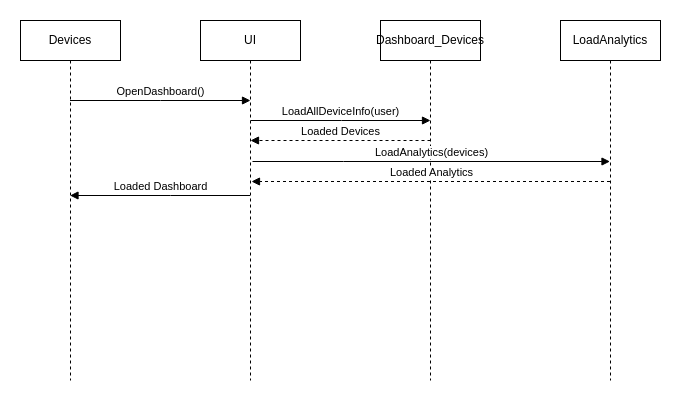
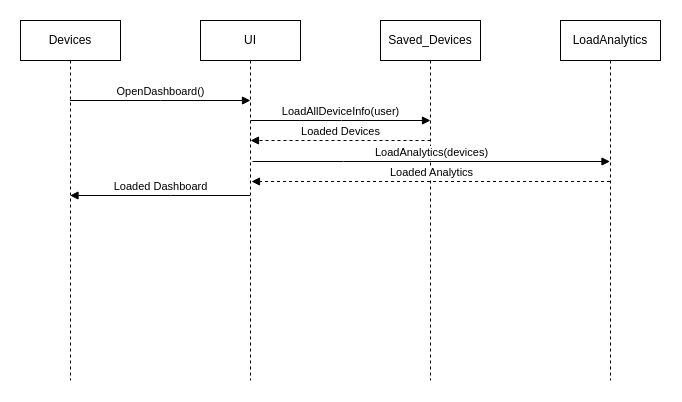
(431, 41) -> (431, 41)
